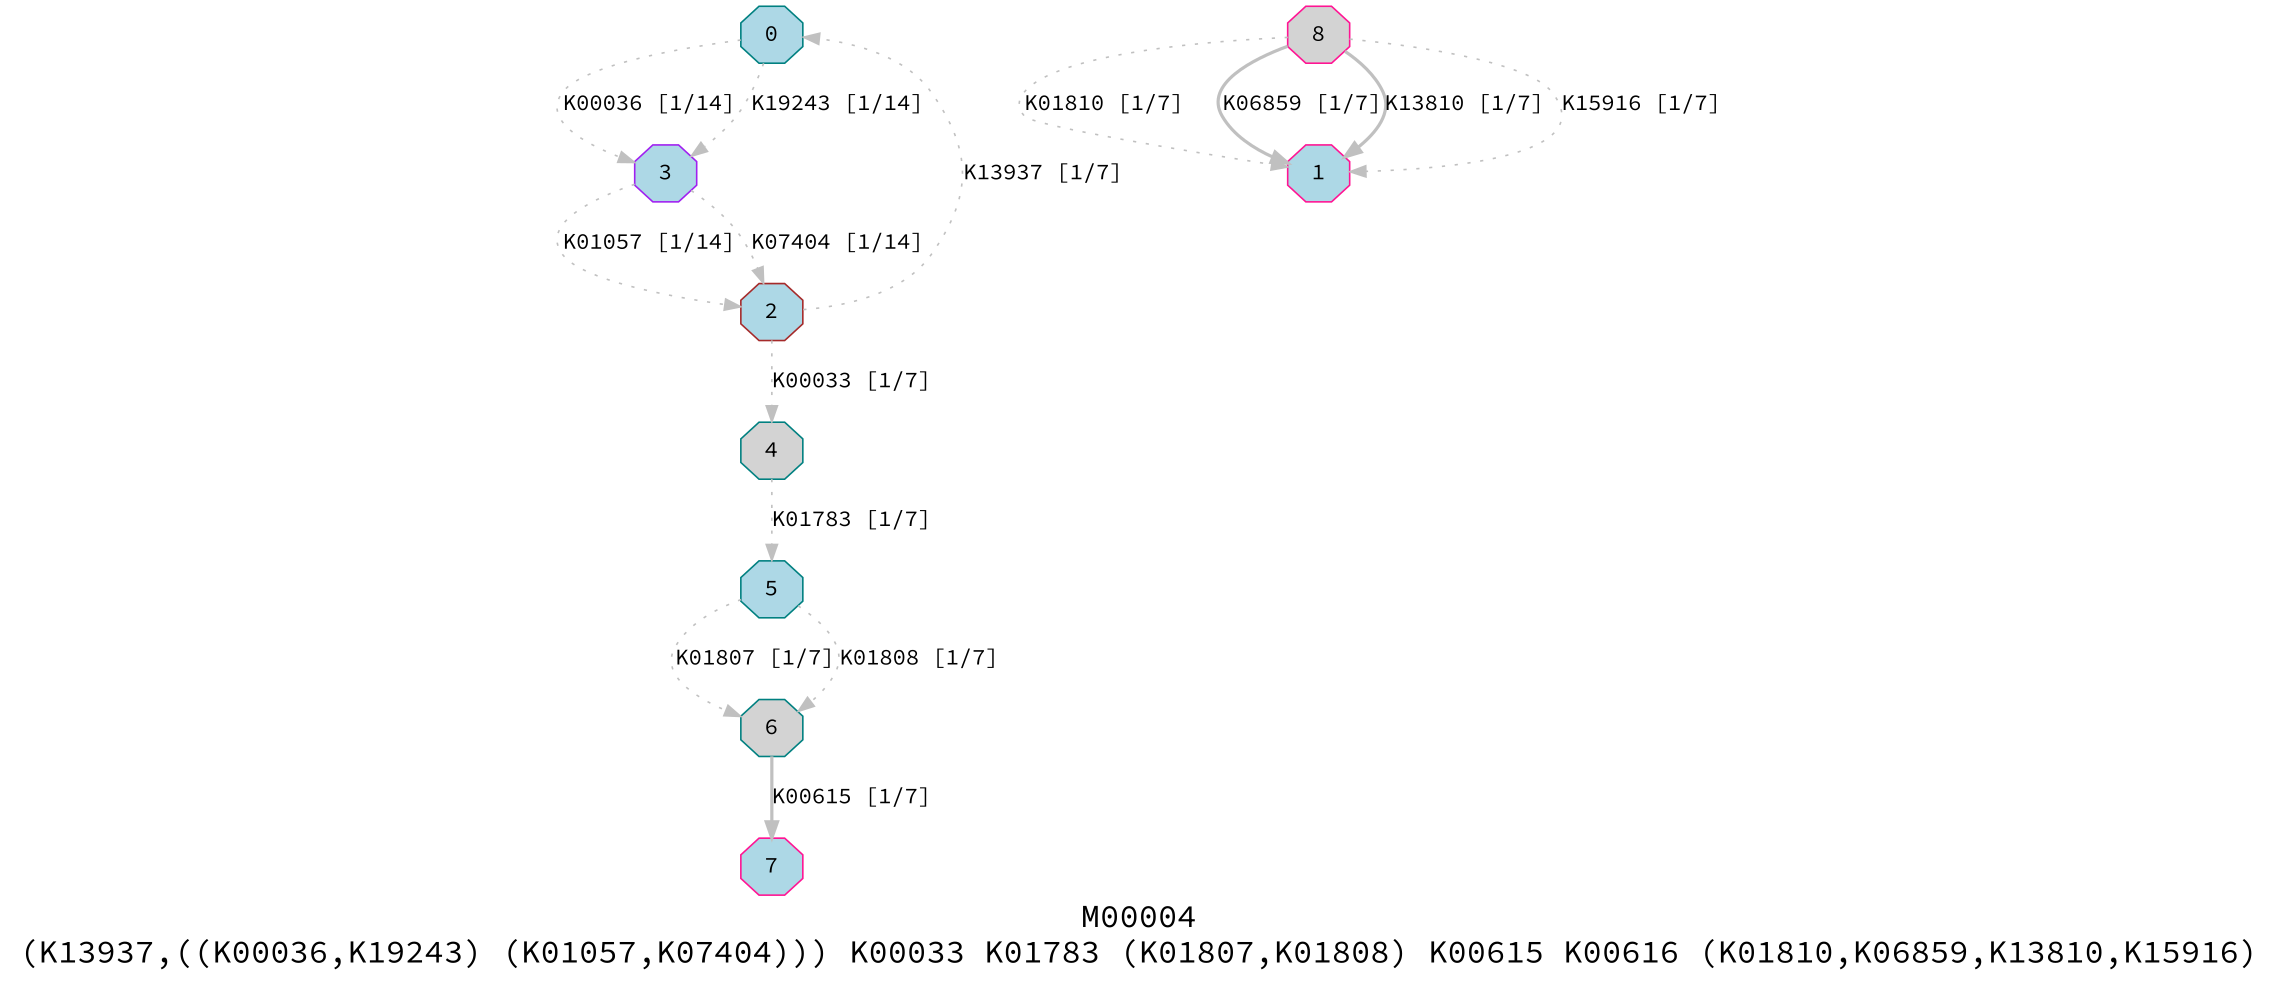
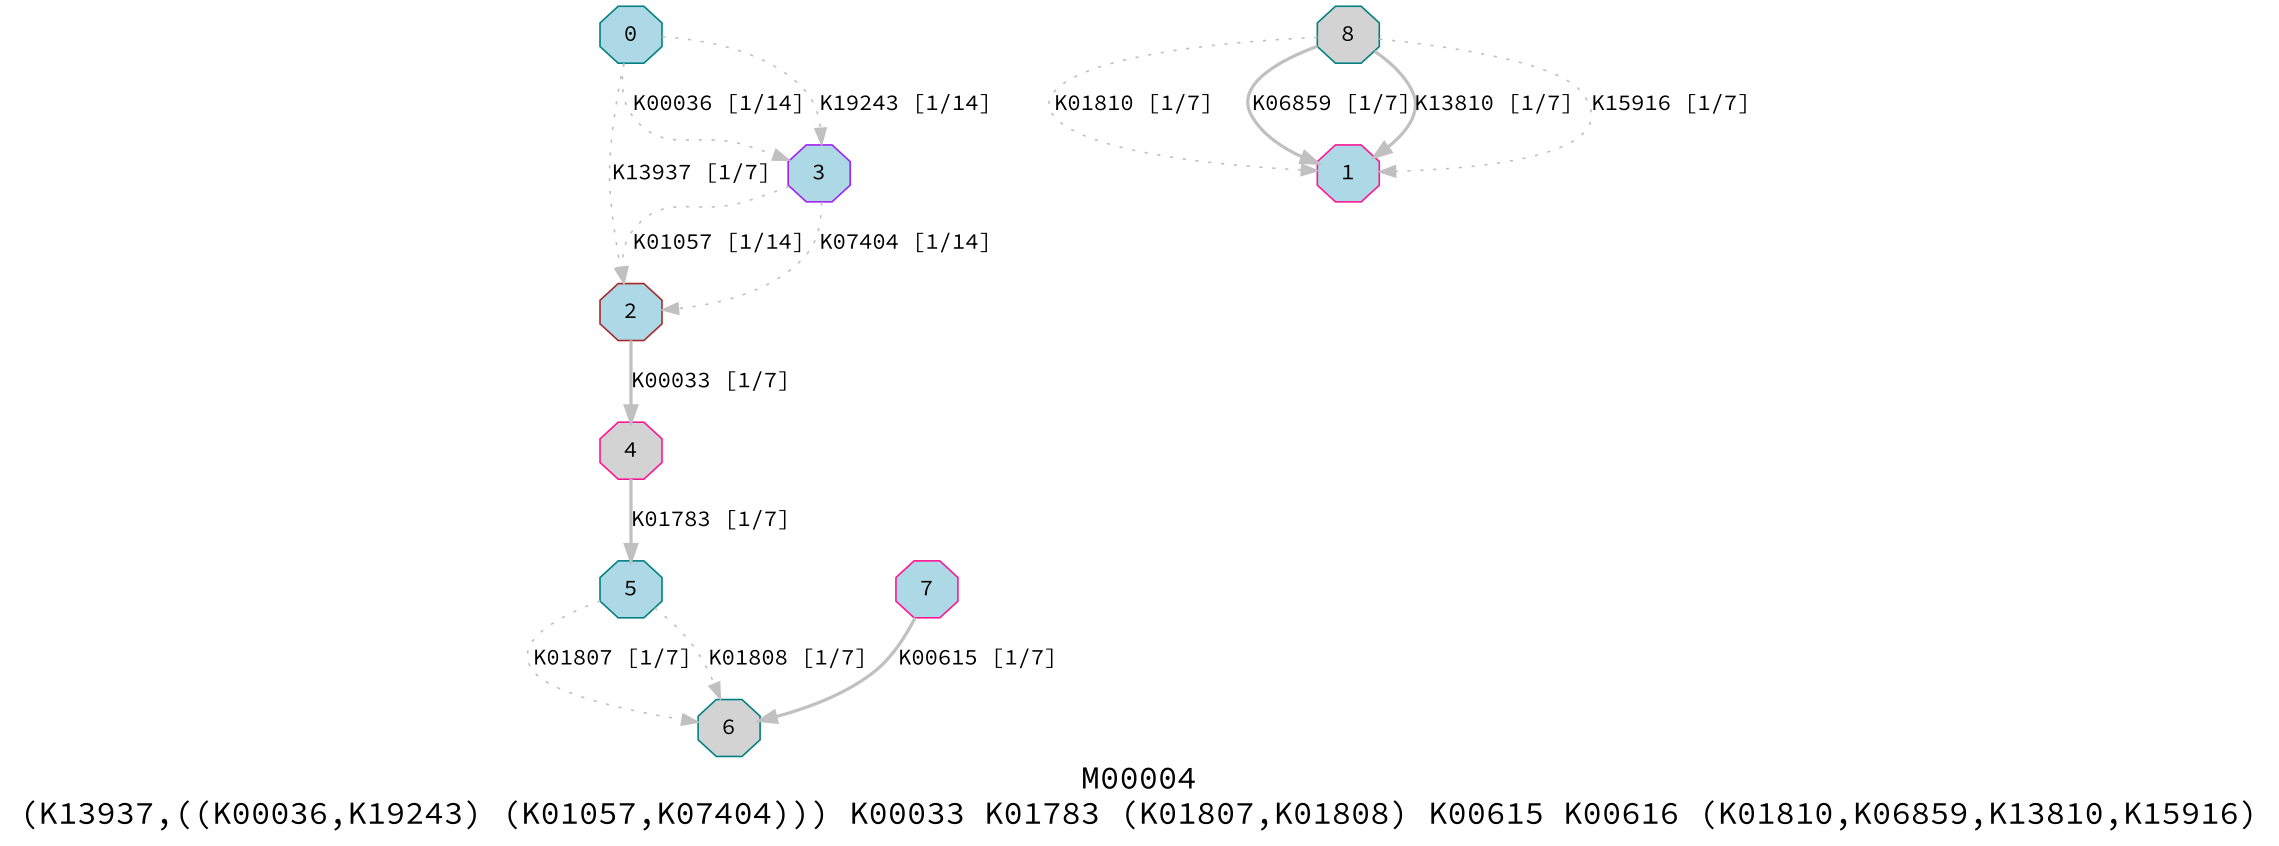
(1319, 35) -> (1348, 35)
(962, 181) -> (610, 165)
(772, 373) -> (631, 373)
(772, 451) -> (631, 451)
(772, 512) -> (631, 512)
(772, 789) -> (857, 683)
